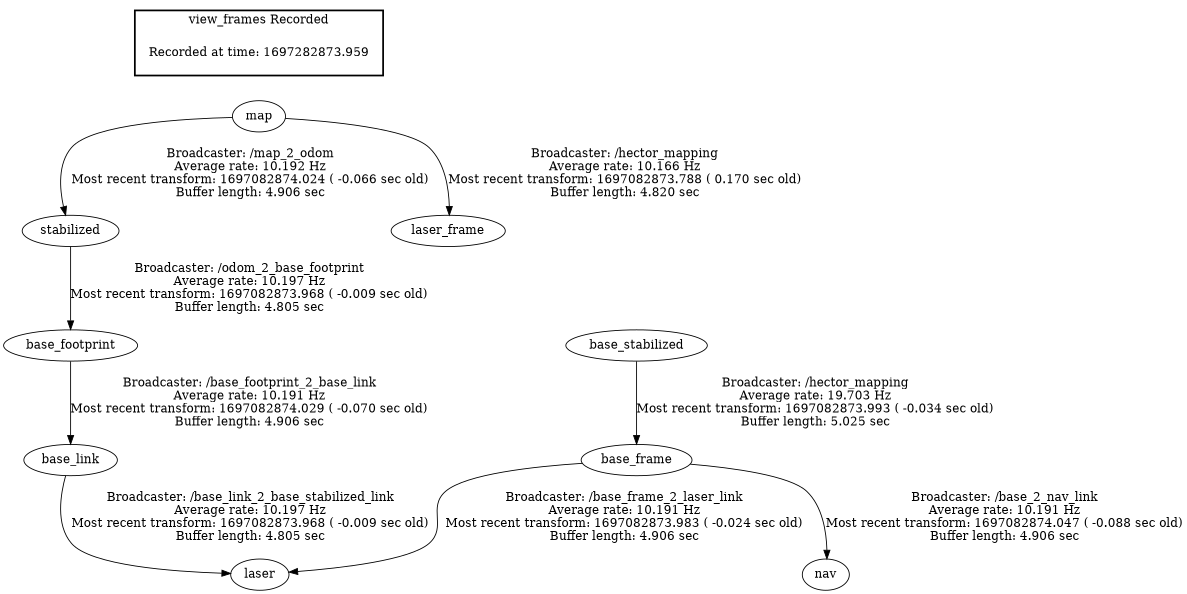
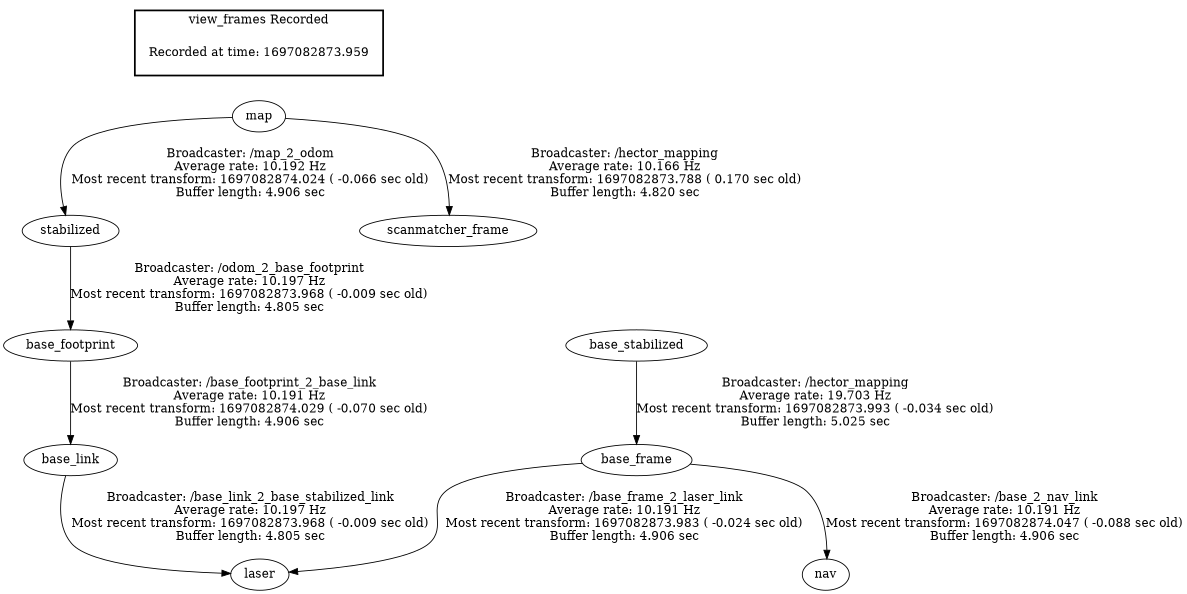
(259, 53) -> (259, 53)
(448, 231) -> (448, 231)
